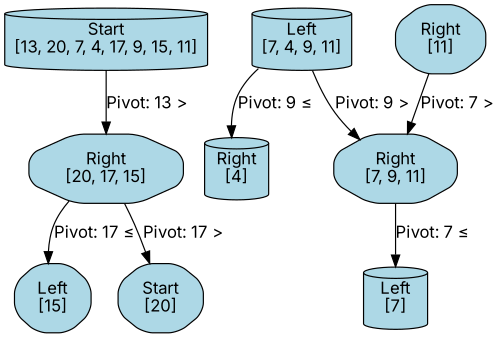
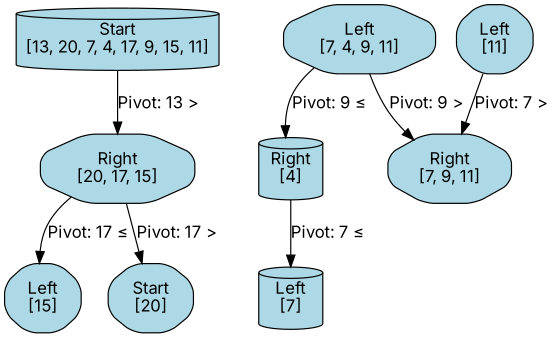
(302, 39) -> (360, 39)
(441, 39) -> (495, 39)
(396, 229) -> (291, 227)
